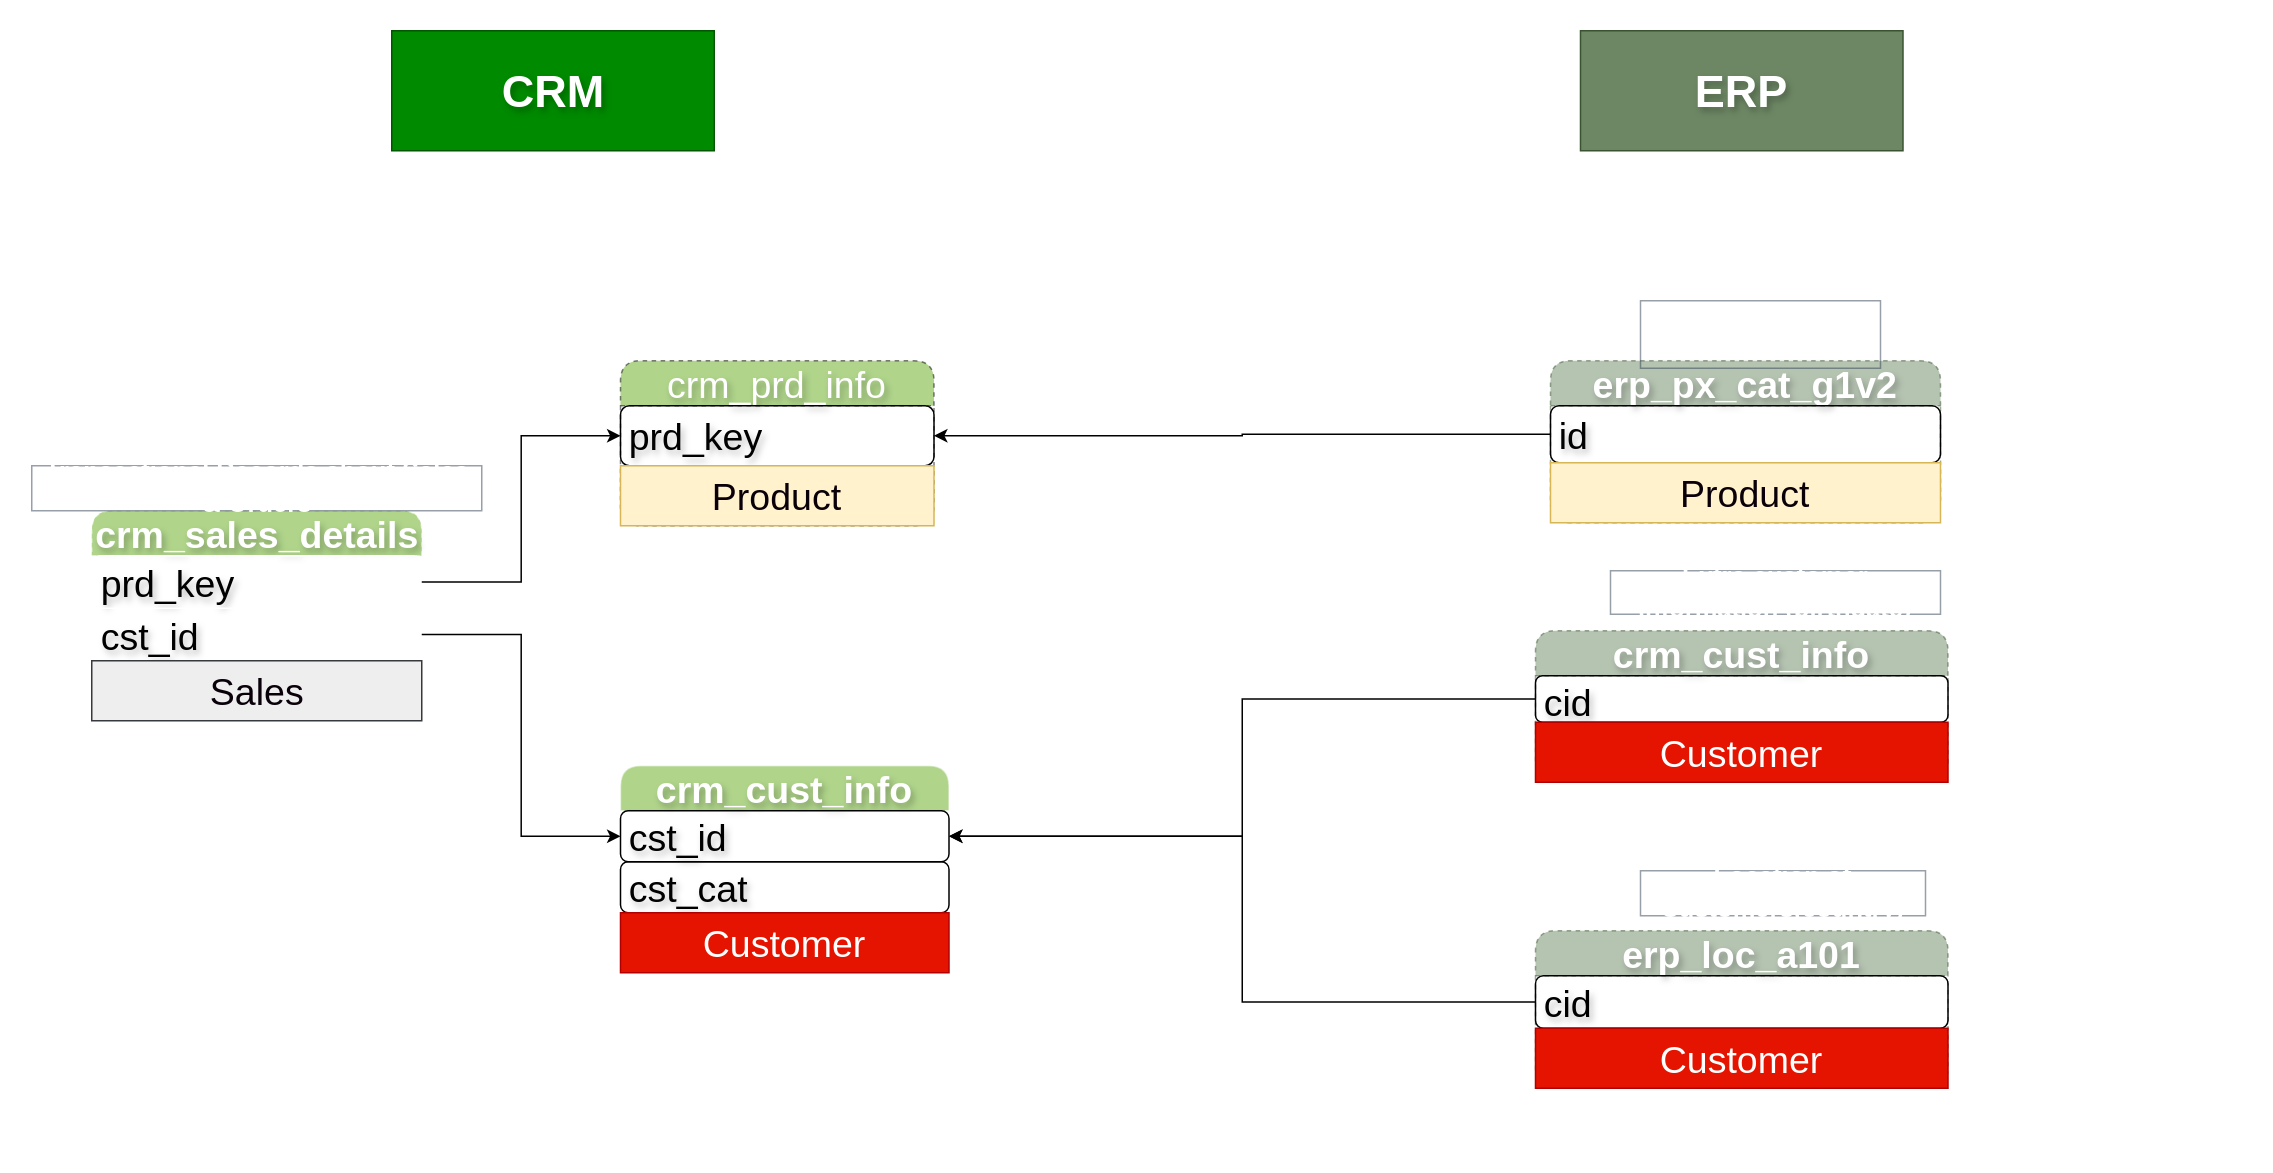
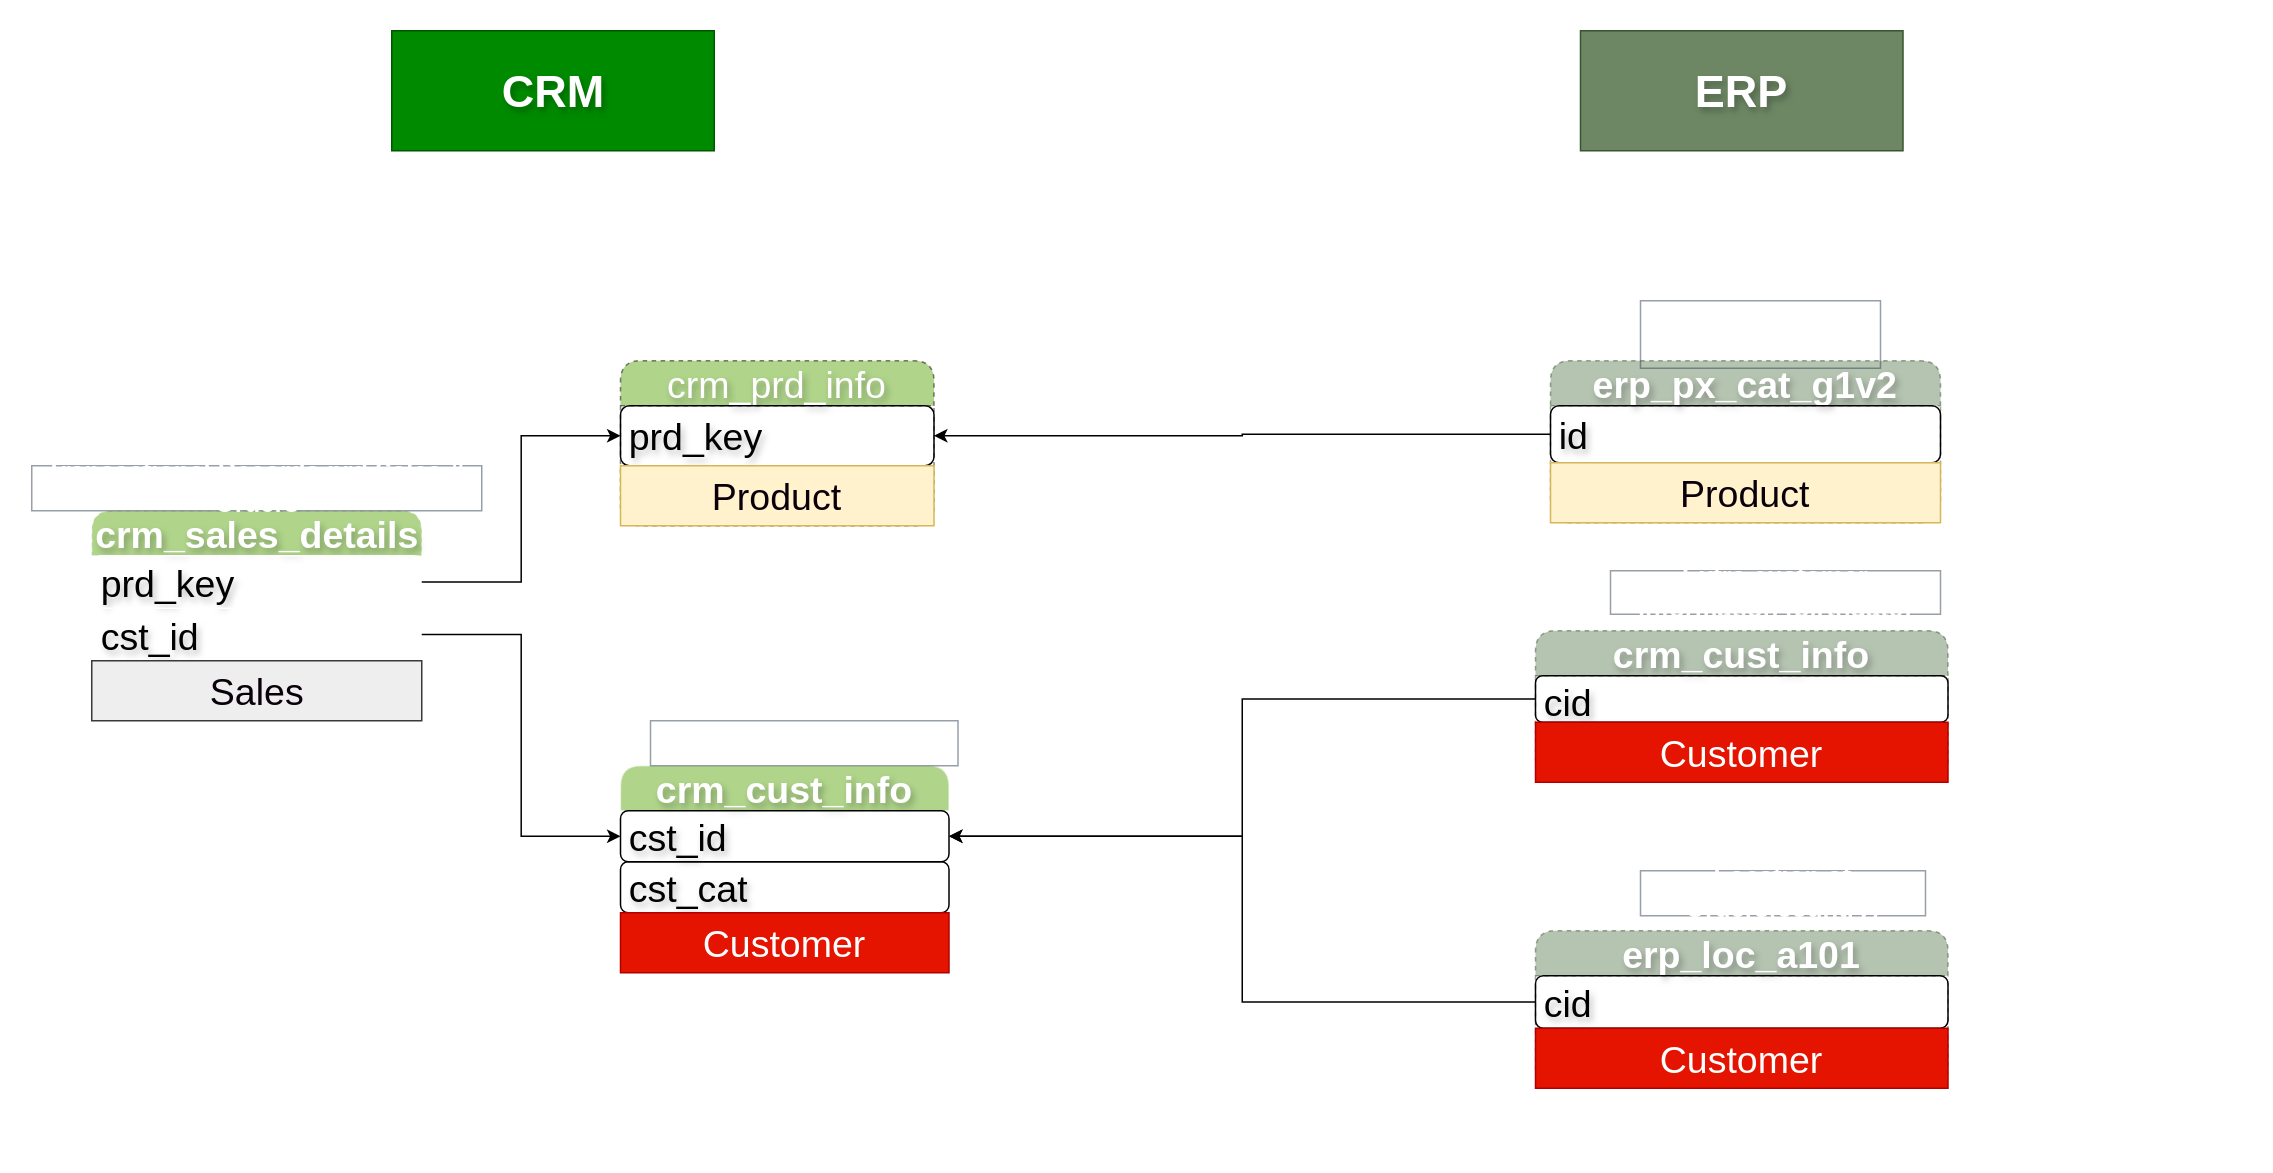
(257, 488) -> (257, 488)
none -> (804, 743)
(1783, 893) -> (1783, 893)
